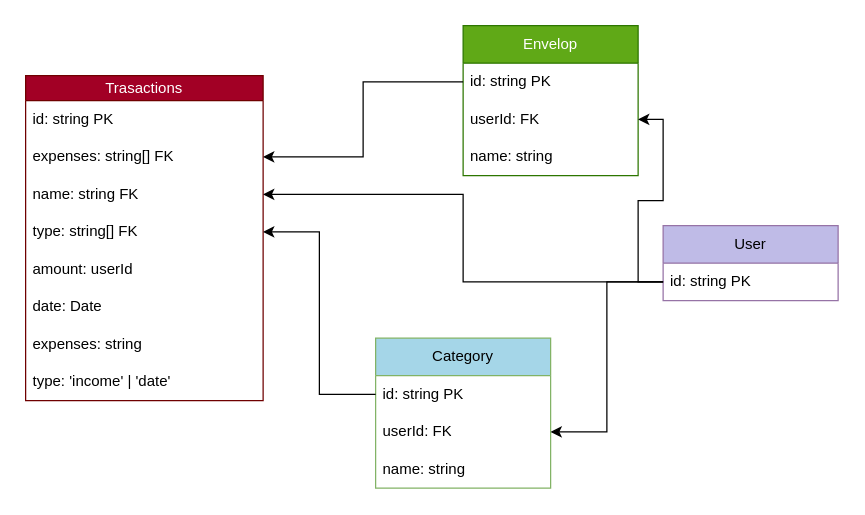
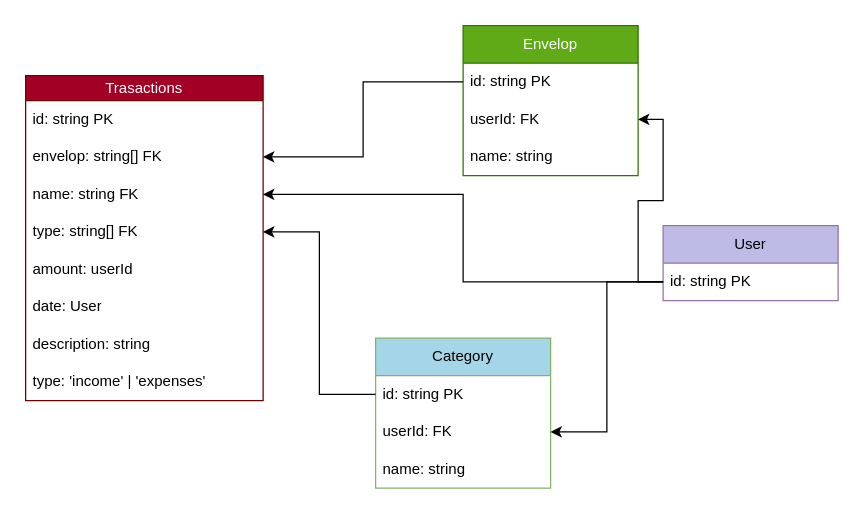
(114, 157) -> (107, 157)
(71, 307) -> (71, 307)
(94, 344) -> (103, 344)
(110, 382) -> (127, 382)
